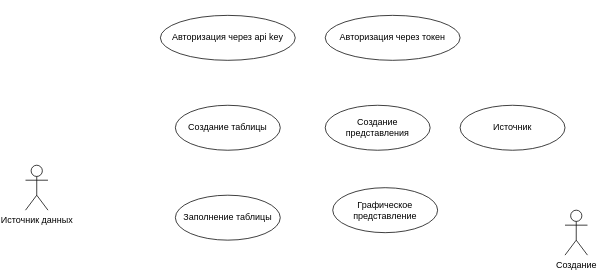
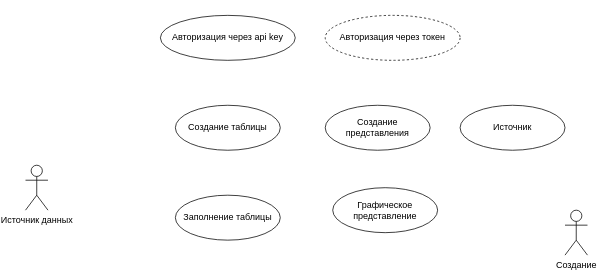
(393, 38) -> (393, 38)
